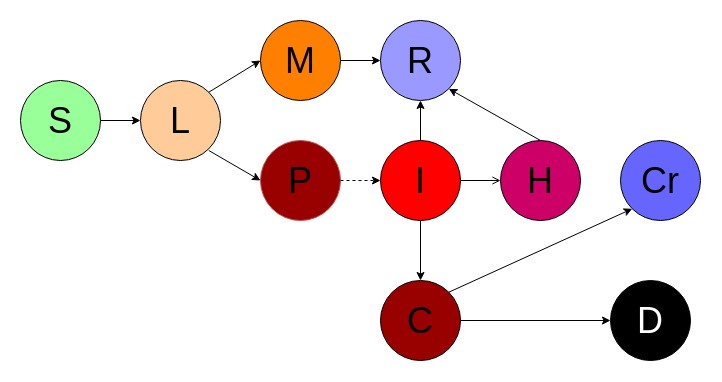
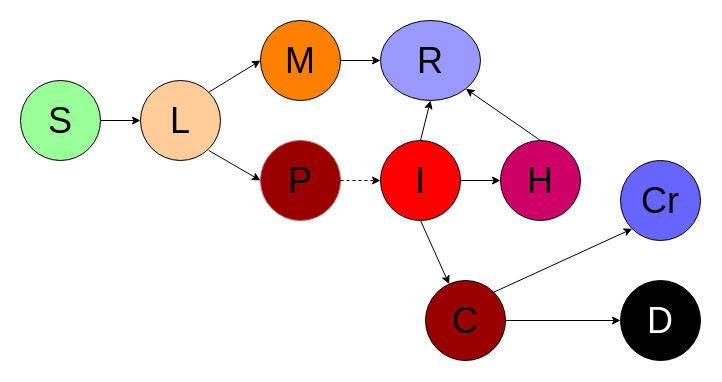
(421, 61) -> (431, 61)
(494, 181) -> (492, 181)
(661, 181) -> (661, 201)
(421, 321) -> (466, 321)
(651, 321) -> (661, 321)
